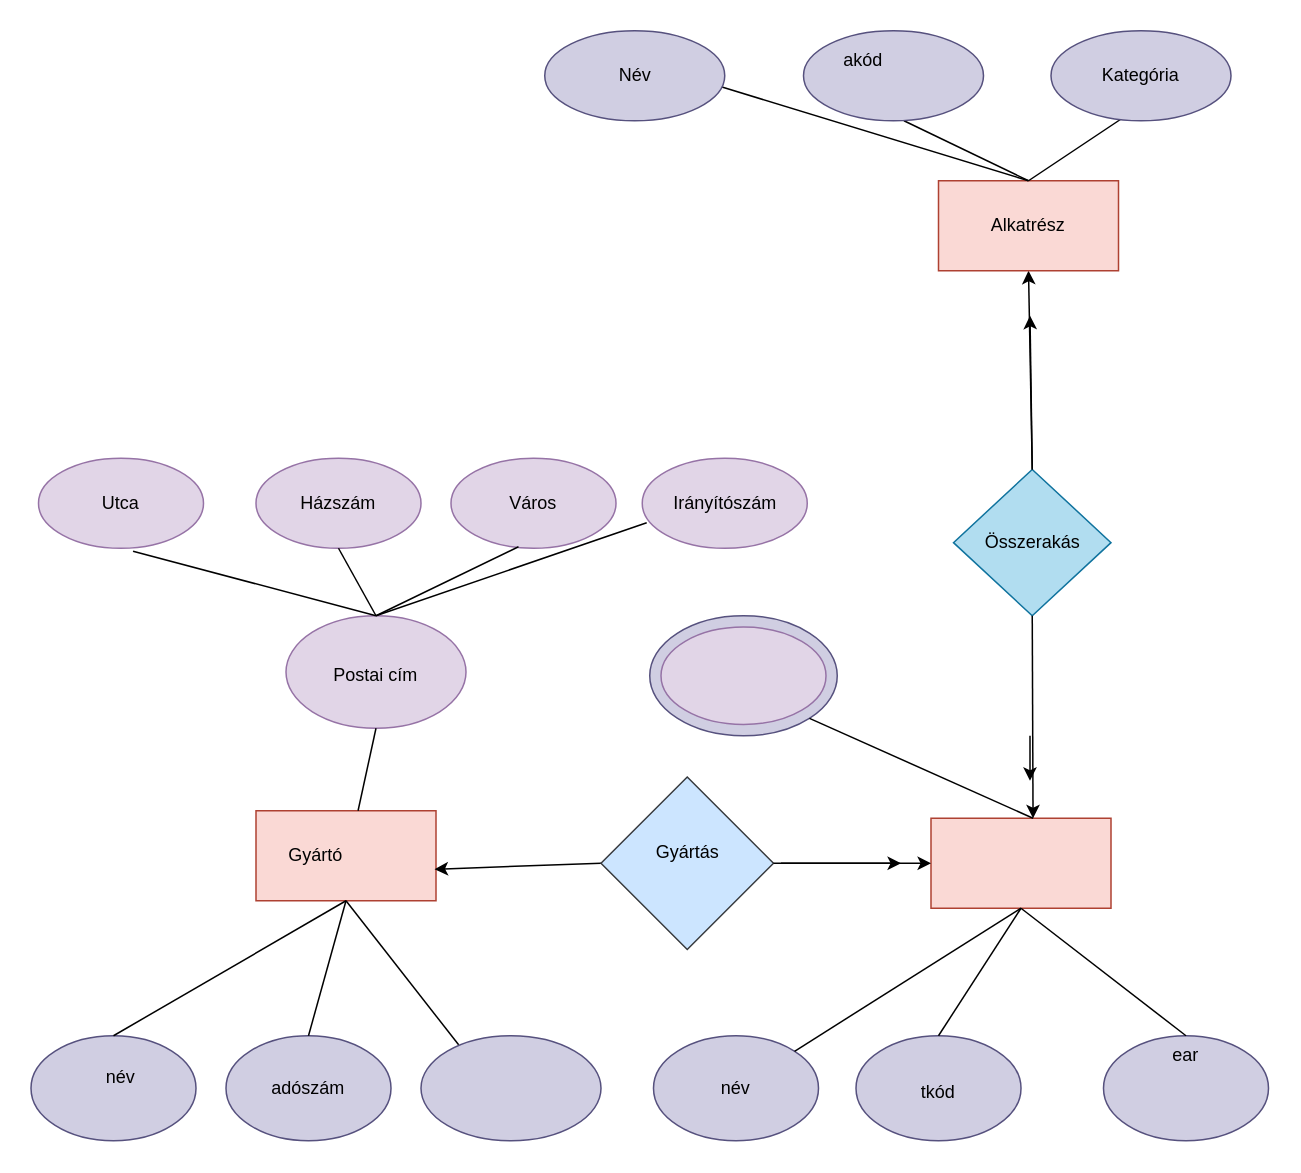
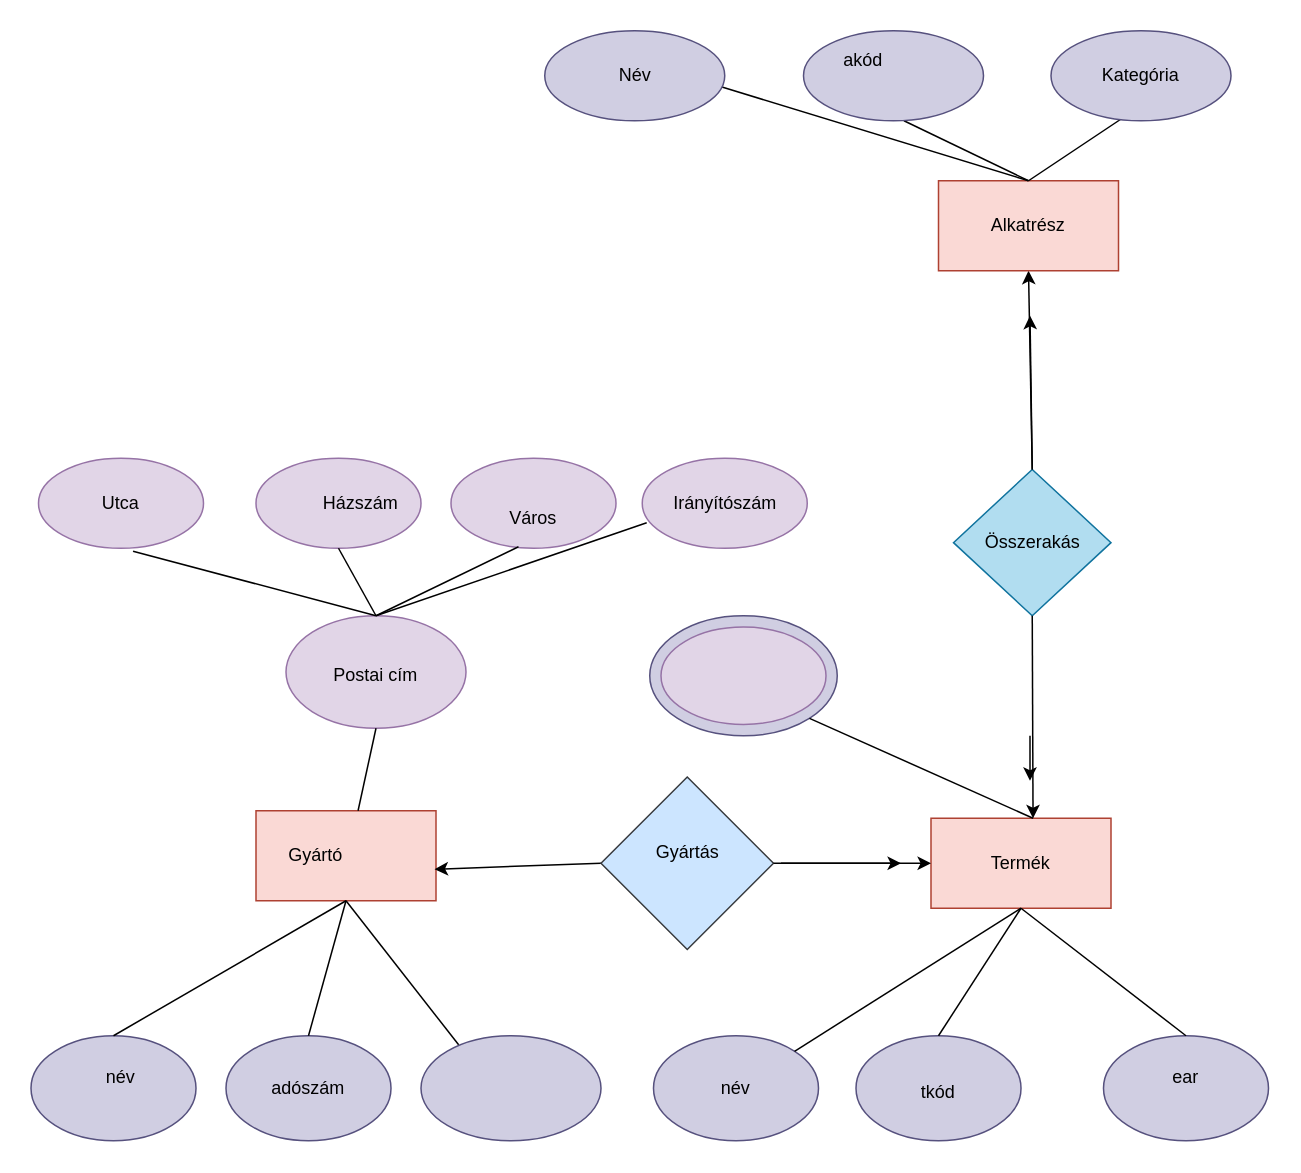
(338, 503) -> (361, 503)
(533, 503) -> (533, 518)
none -> (1021, 863)
(1186, 1066) -> (1186, 1088)
